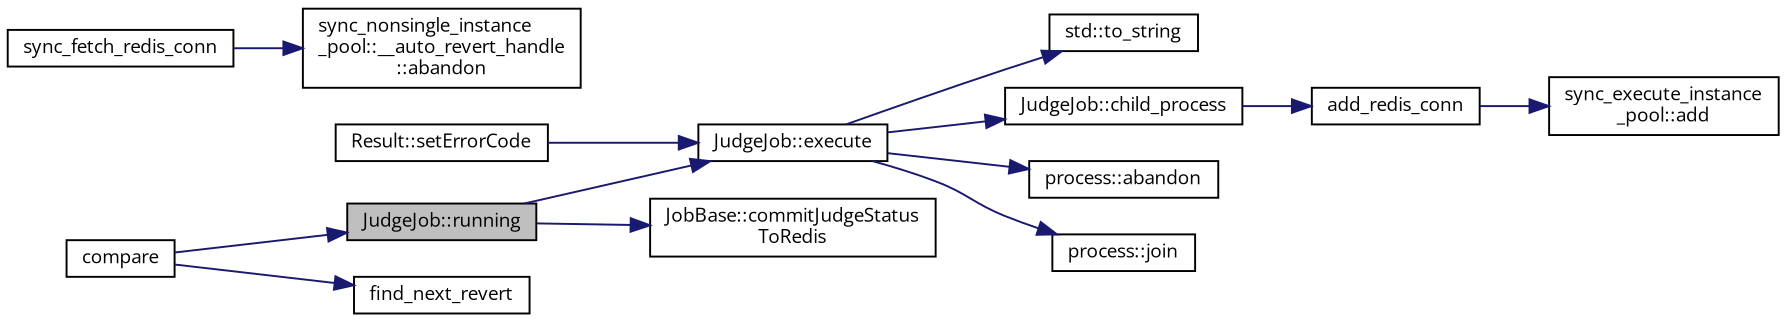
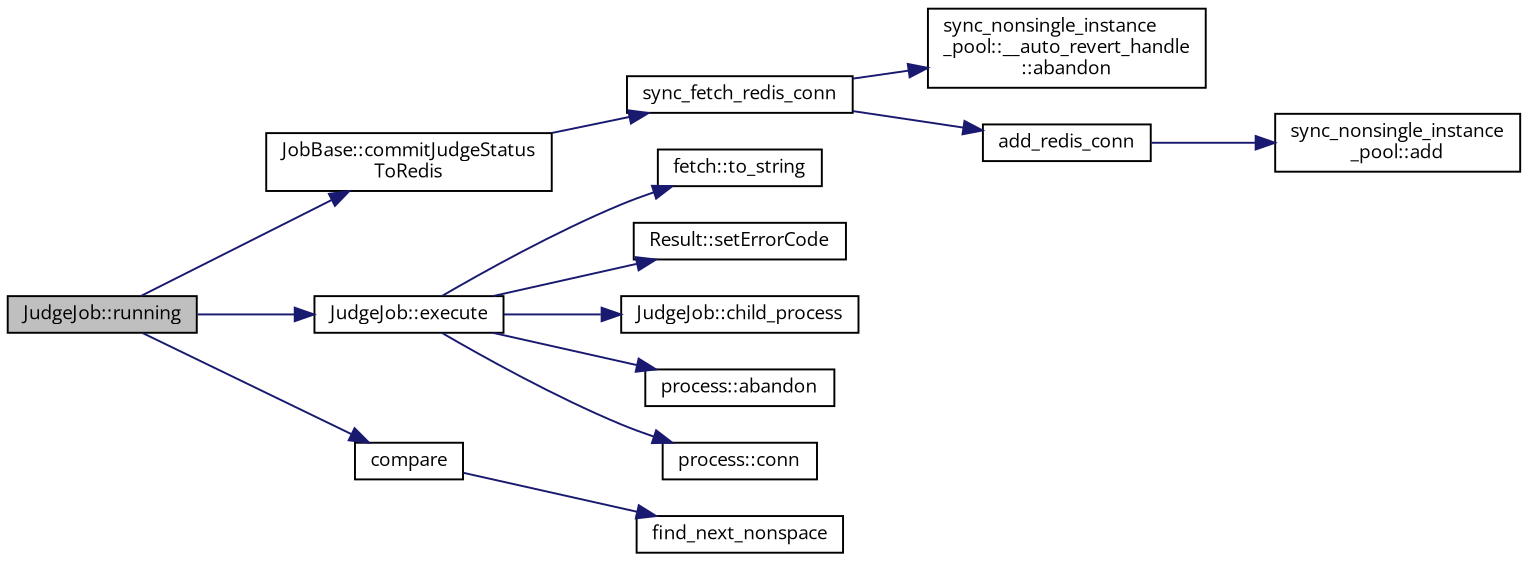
(1124, 33) -> (740, 168)
(1267, 106) -> (908, 119)
(1664, 106) -> (1398, 143)
none -> (590, 125)
(613, 143) -> (565, 280)
(251, 244) -> (247, 384)
(1124, 253) -> (740, 461)
(442, 295) -> (740, 534)
